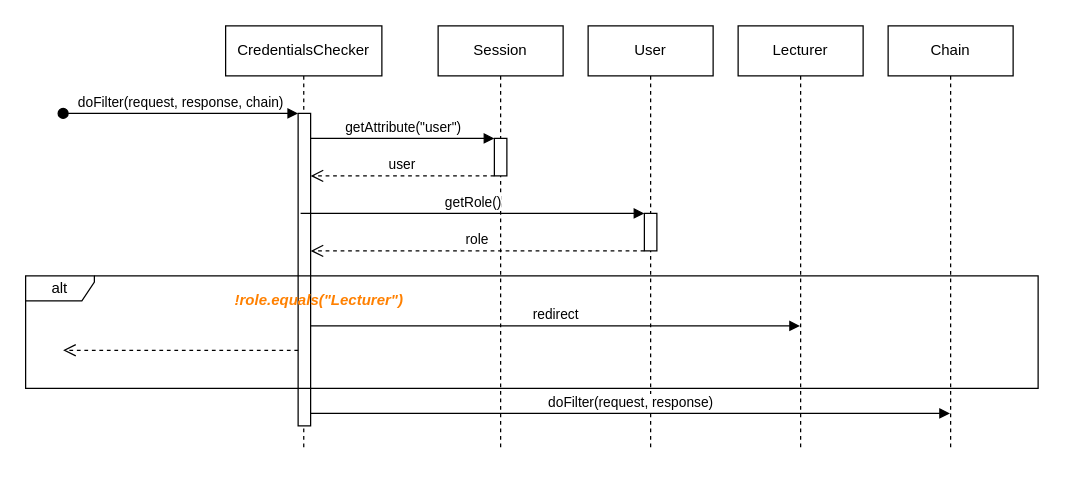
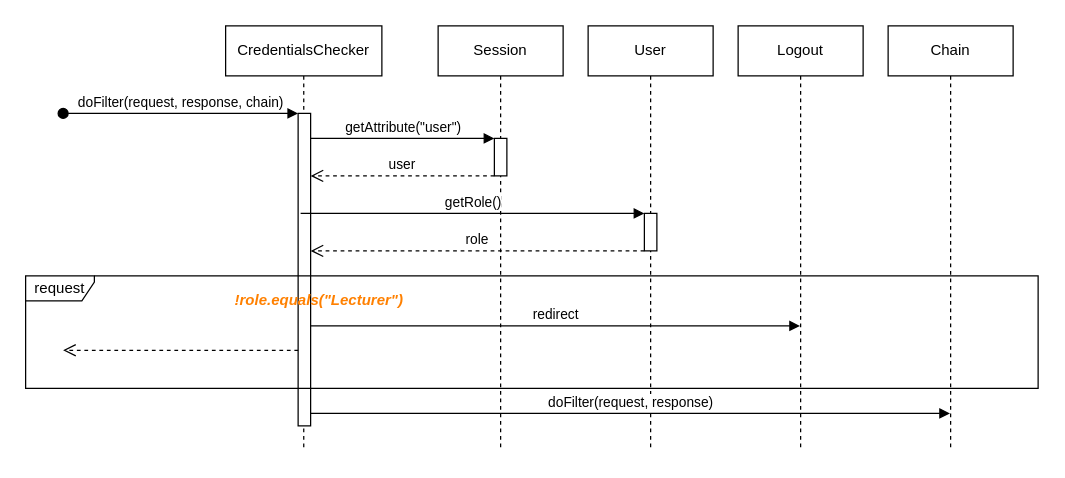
(801, 51) -> (801, 51)
(60, 288) -> (60, 288)
